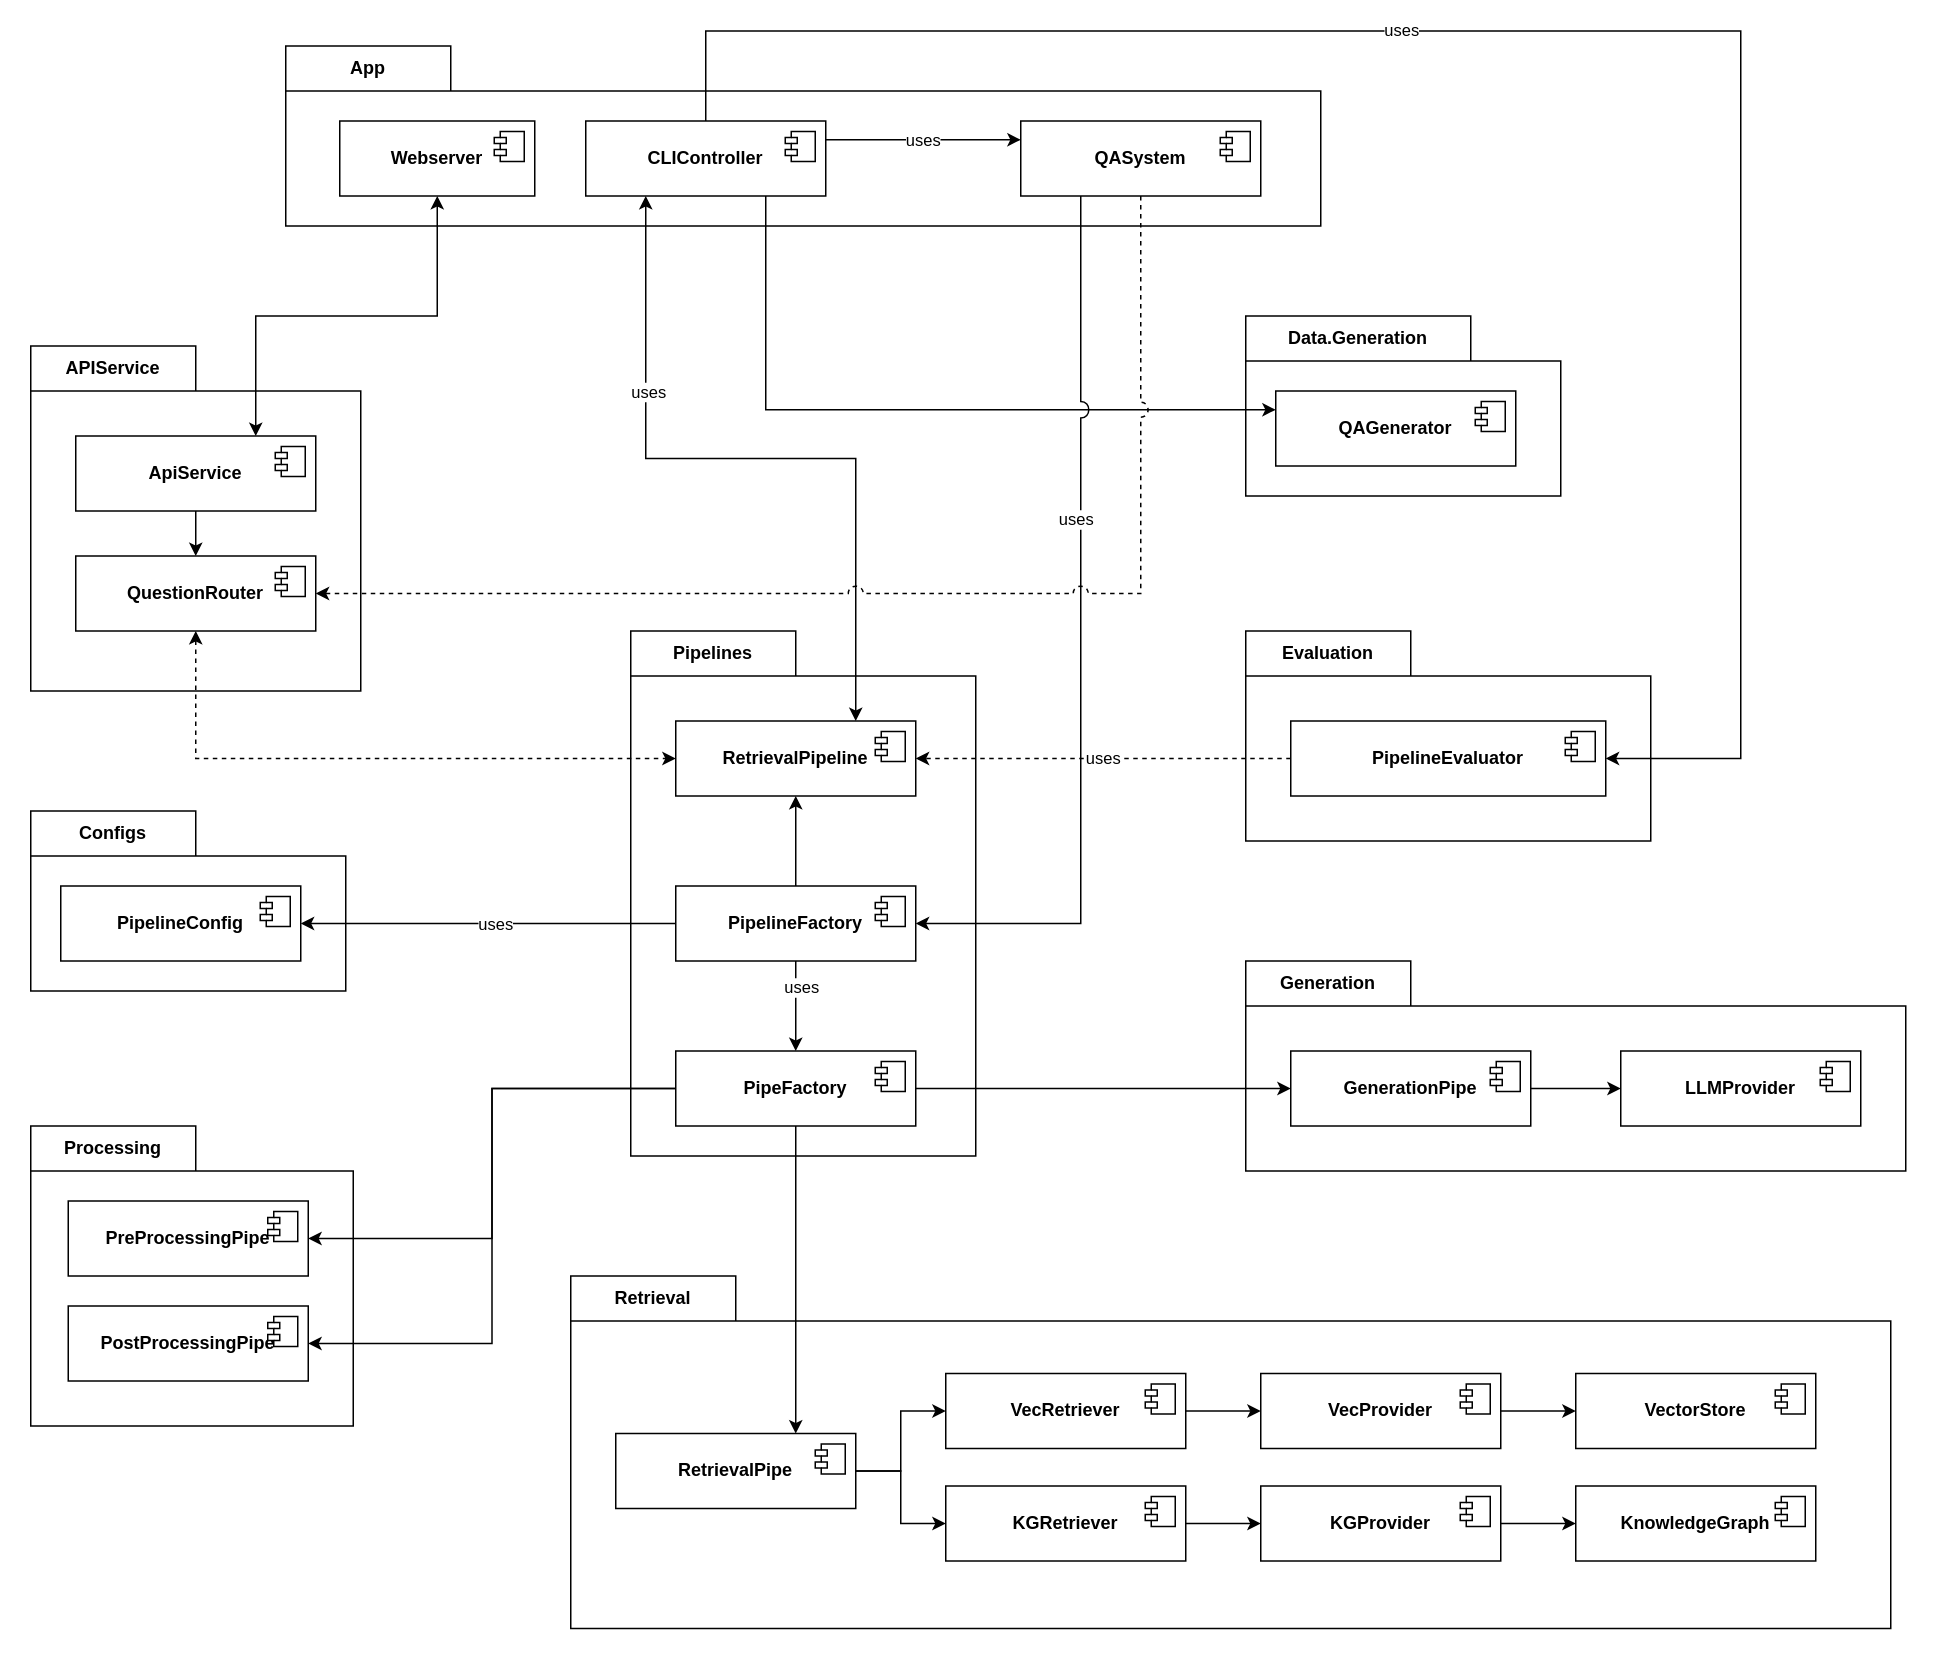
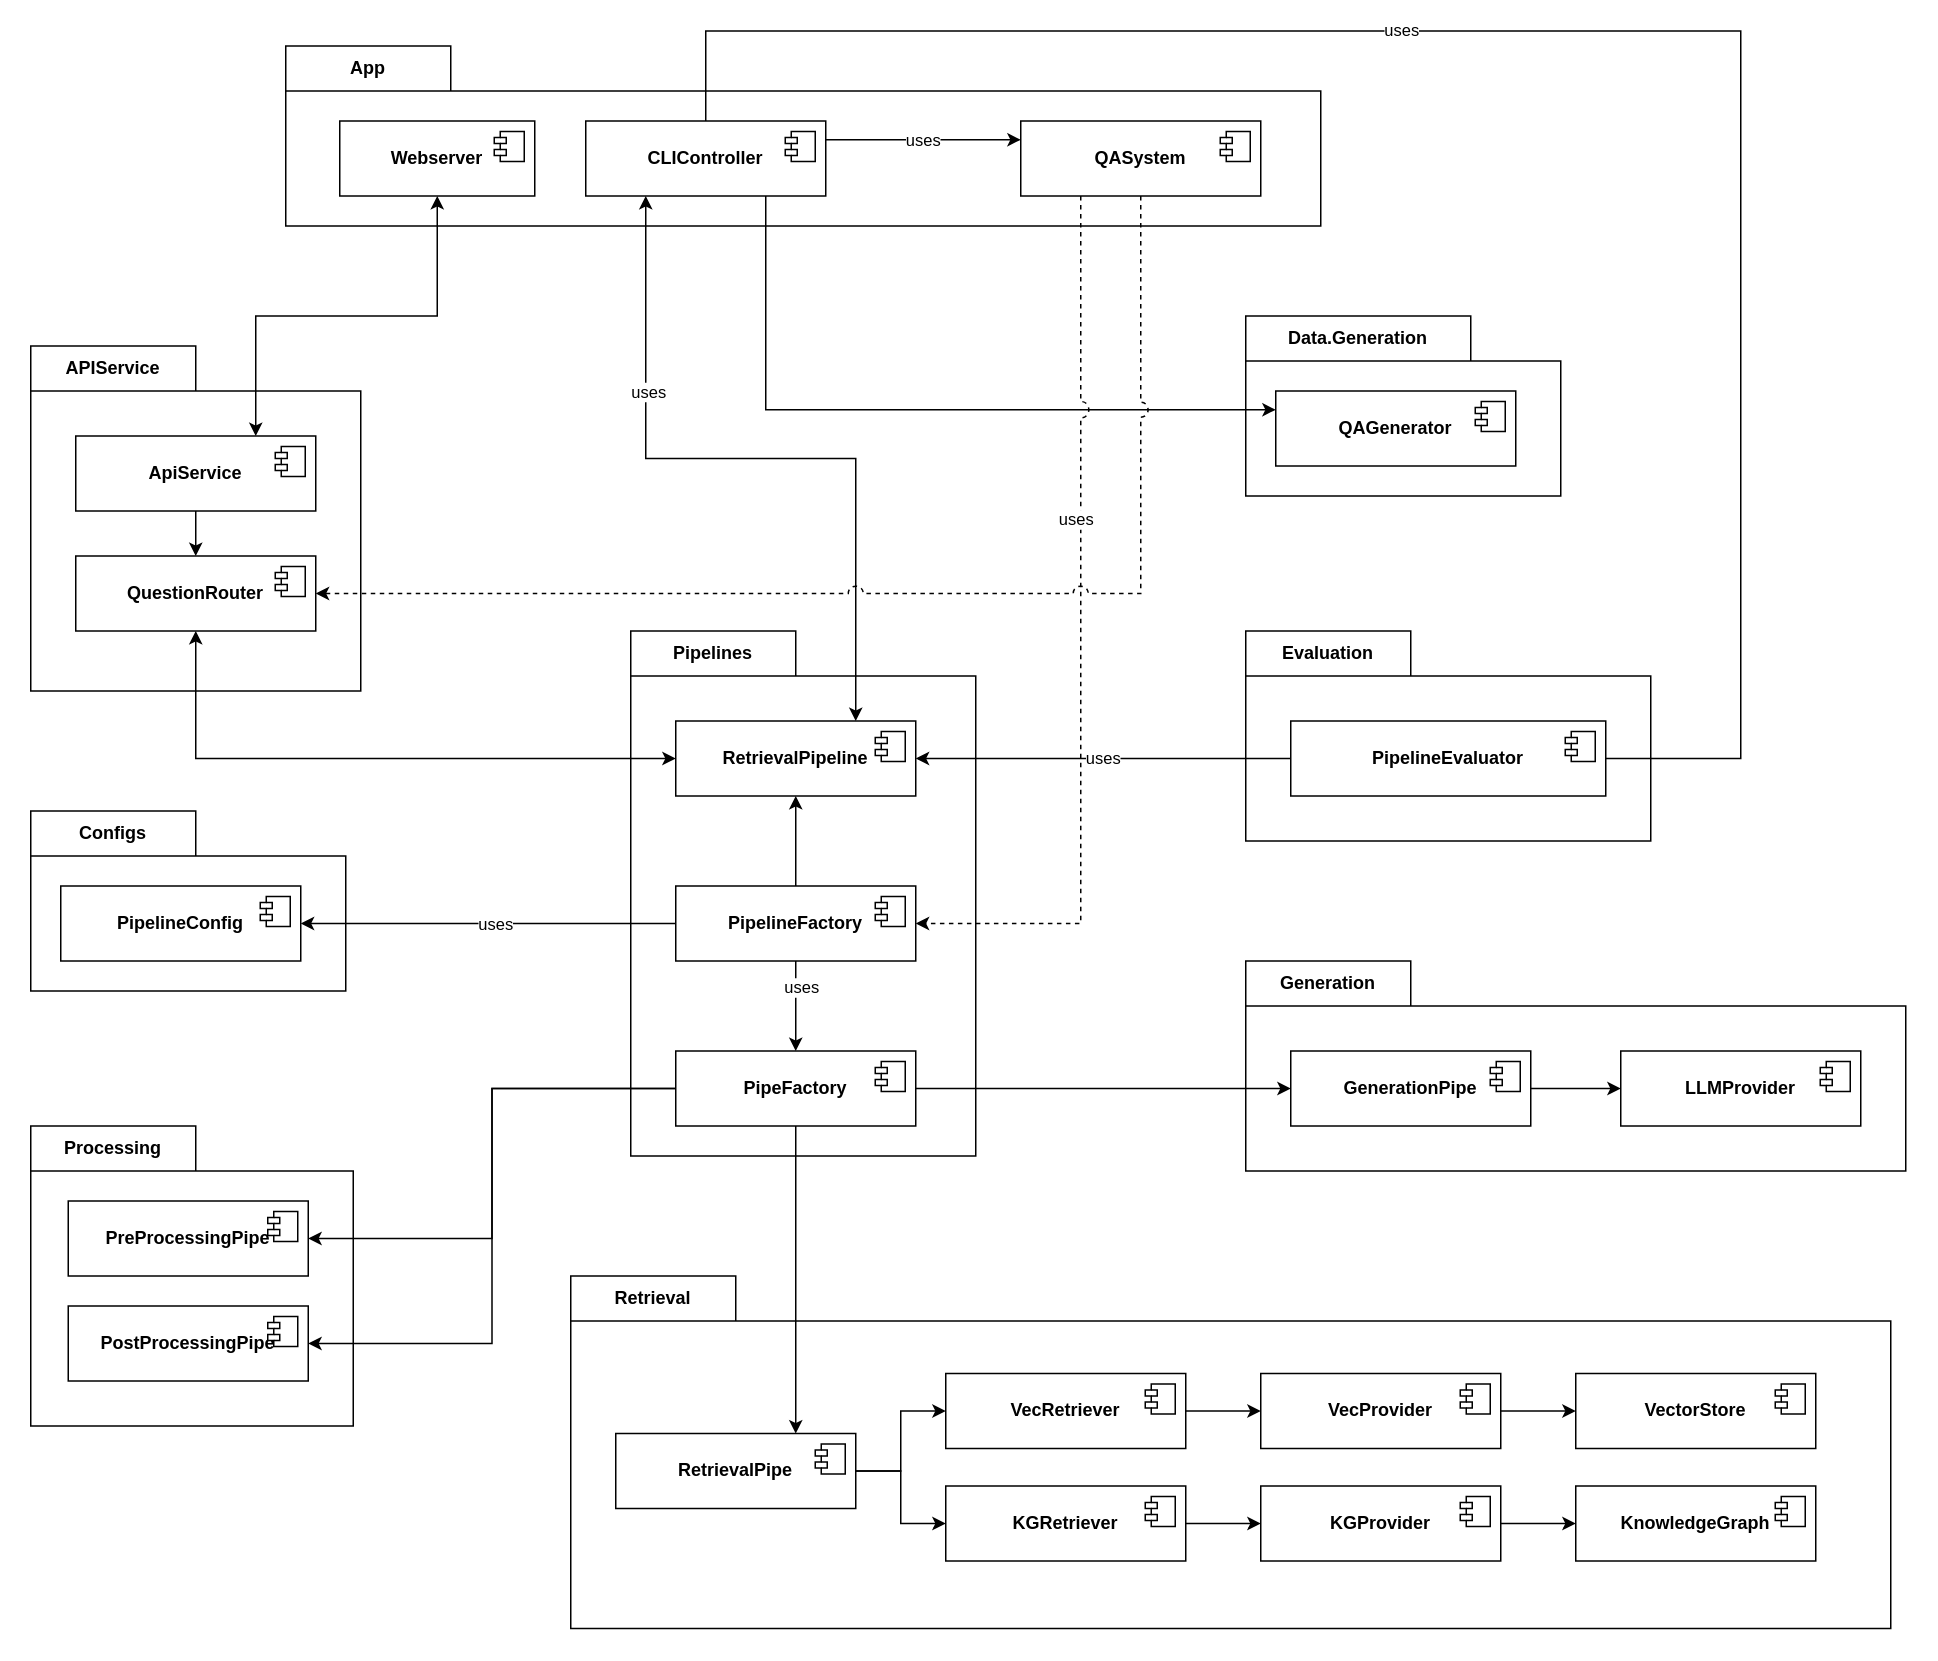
(373, 758) -> (373, 758)
(1203, 758) -> (1203, 758)
(1617, 758) -> (1612, 758)
(1081, 804) -> (1081, 804)
